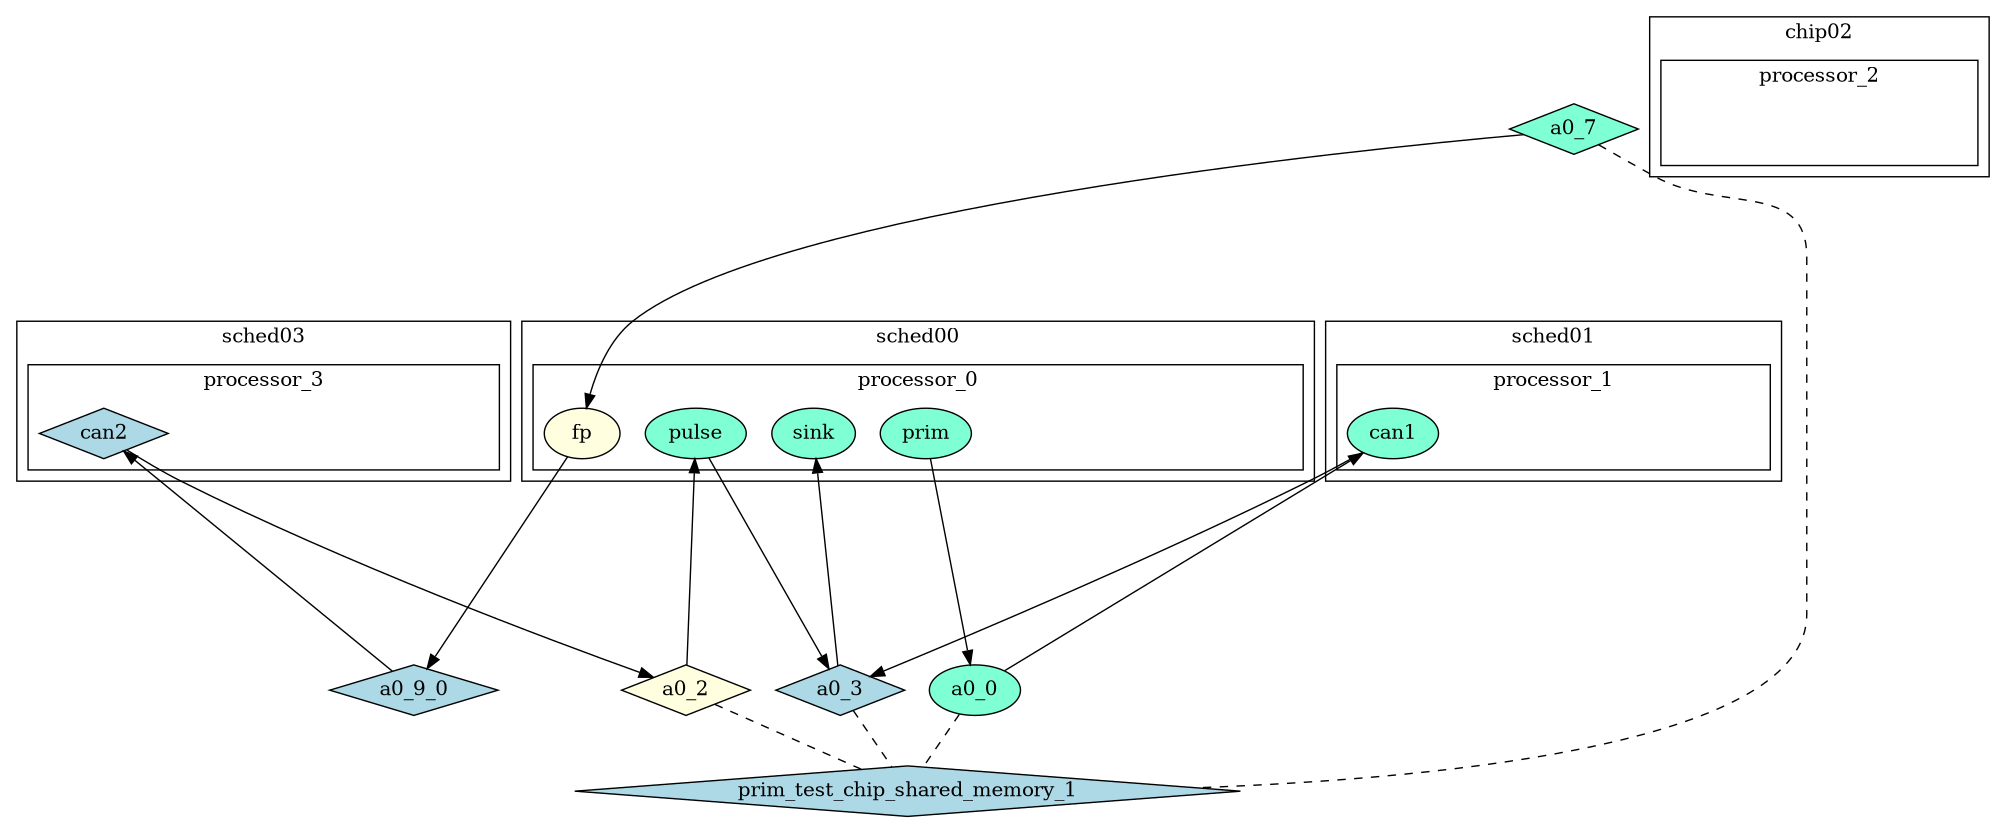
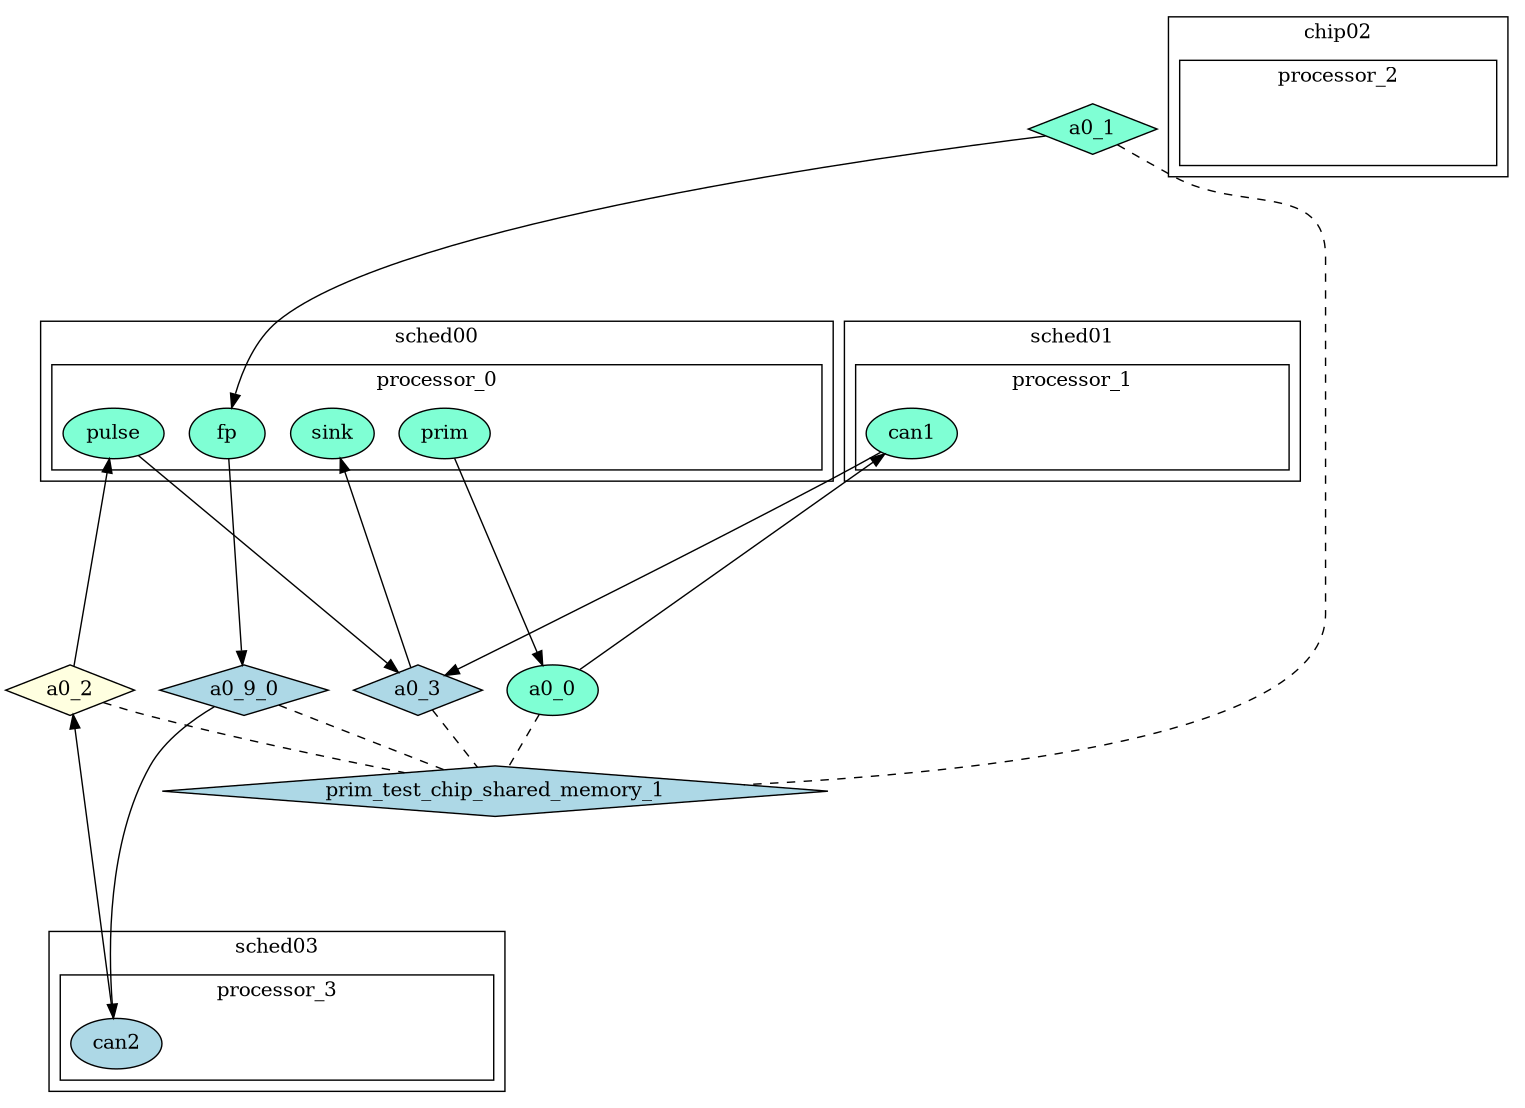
(1574, 129) -> (1093, 129)
(104, 433) -> (116, 1044)
(582, 433) -> (227, 433)
none -> (361, 737)
